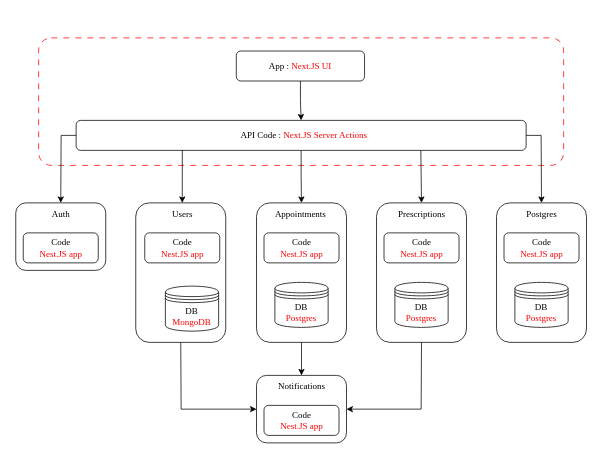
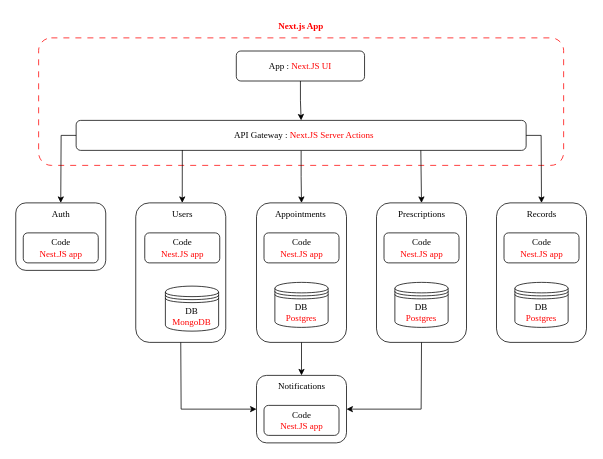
none -> (301, 27)
(304, 135) -> (304, 135)
(542, 214) -> (542, 214)
